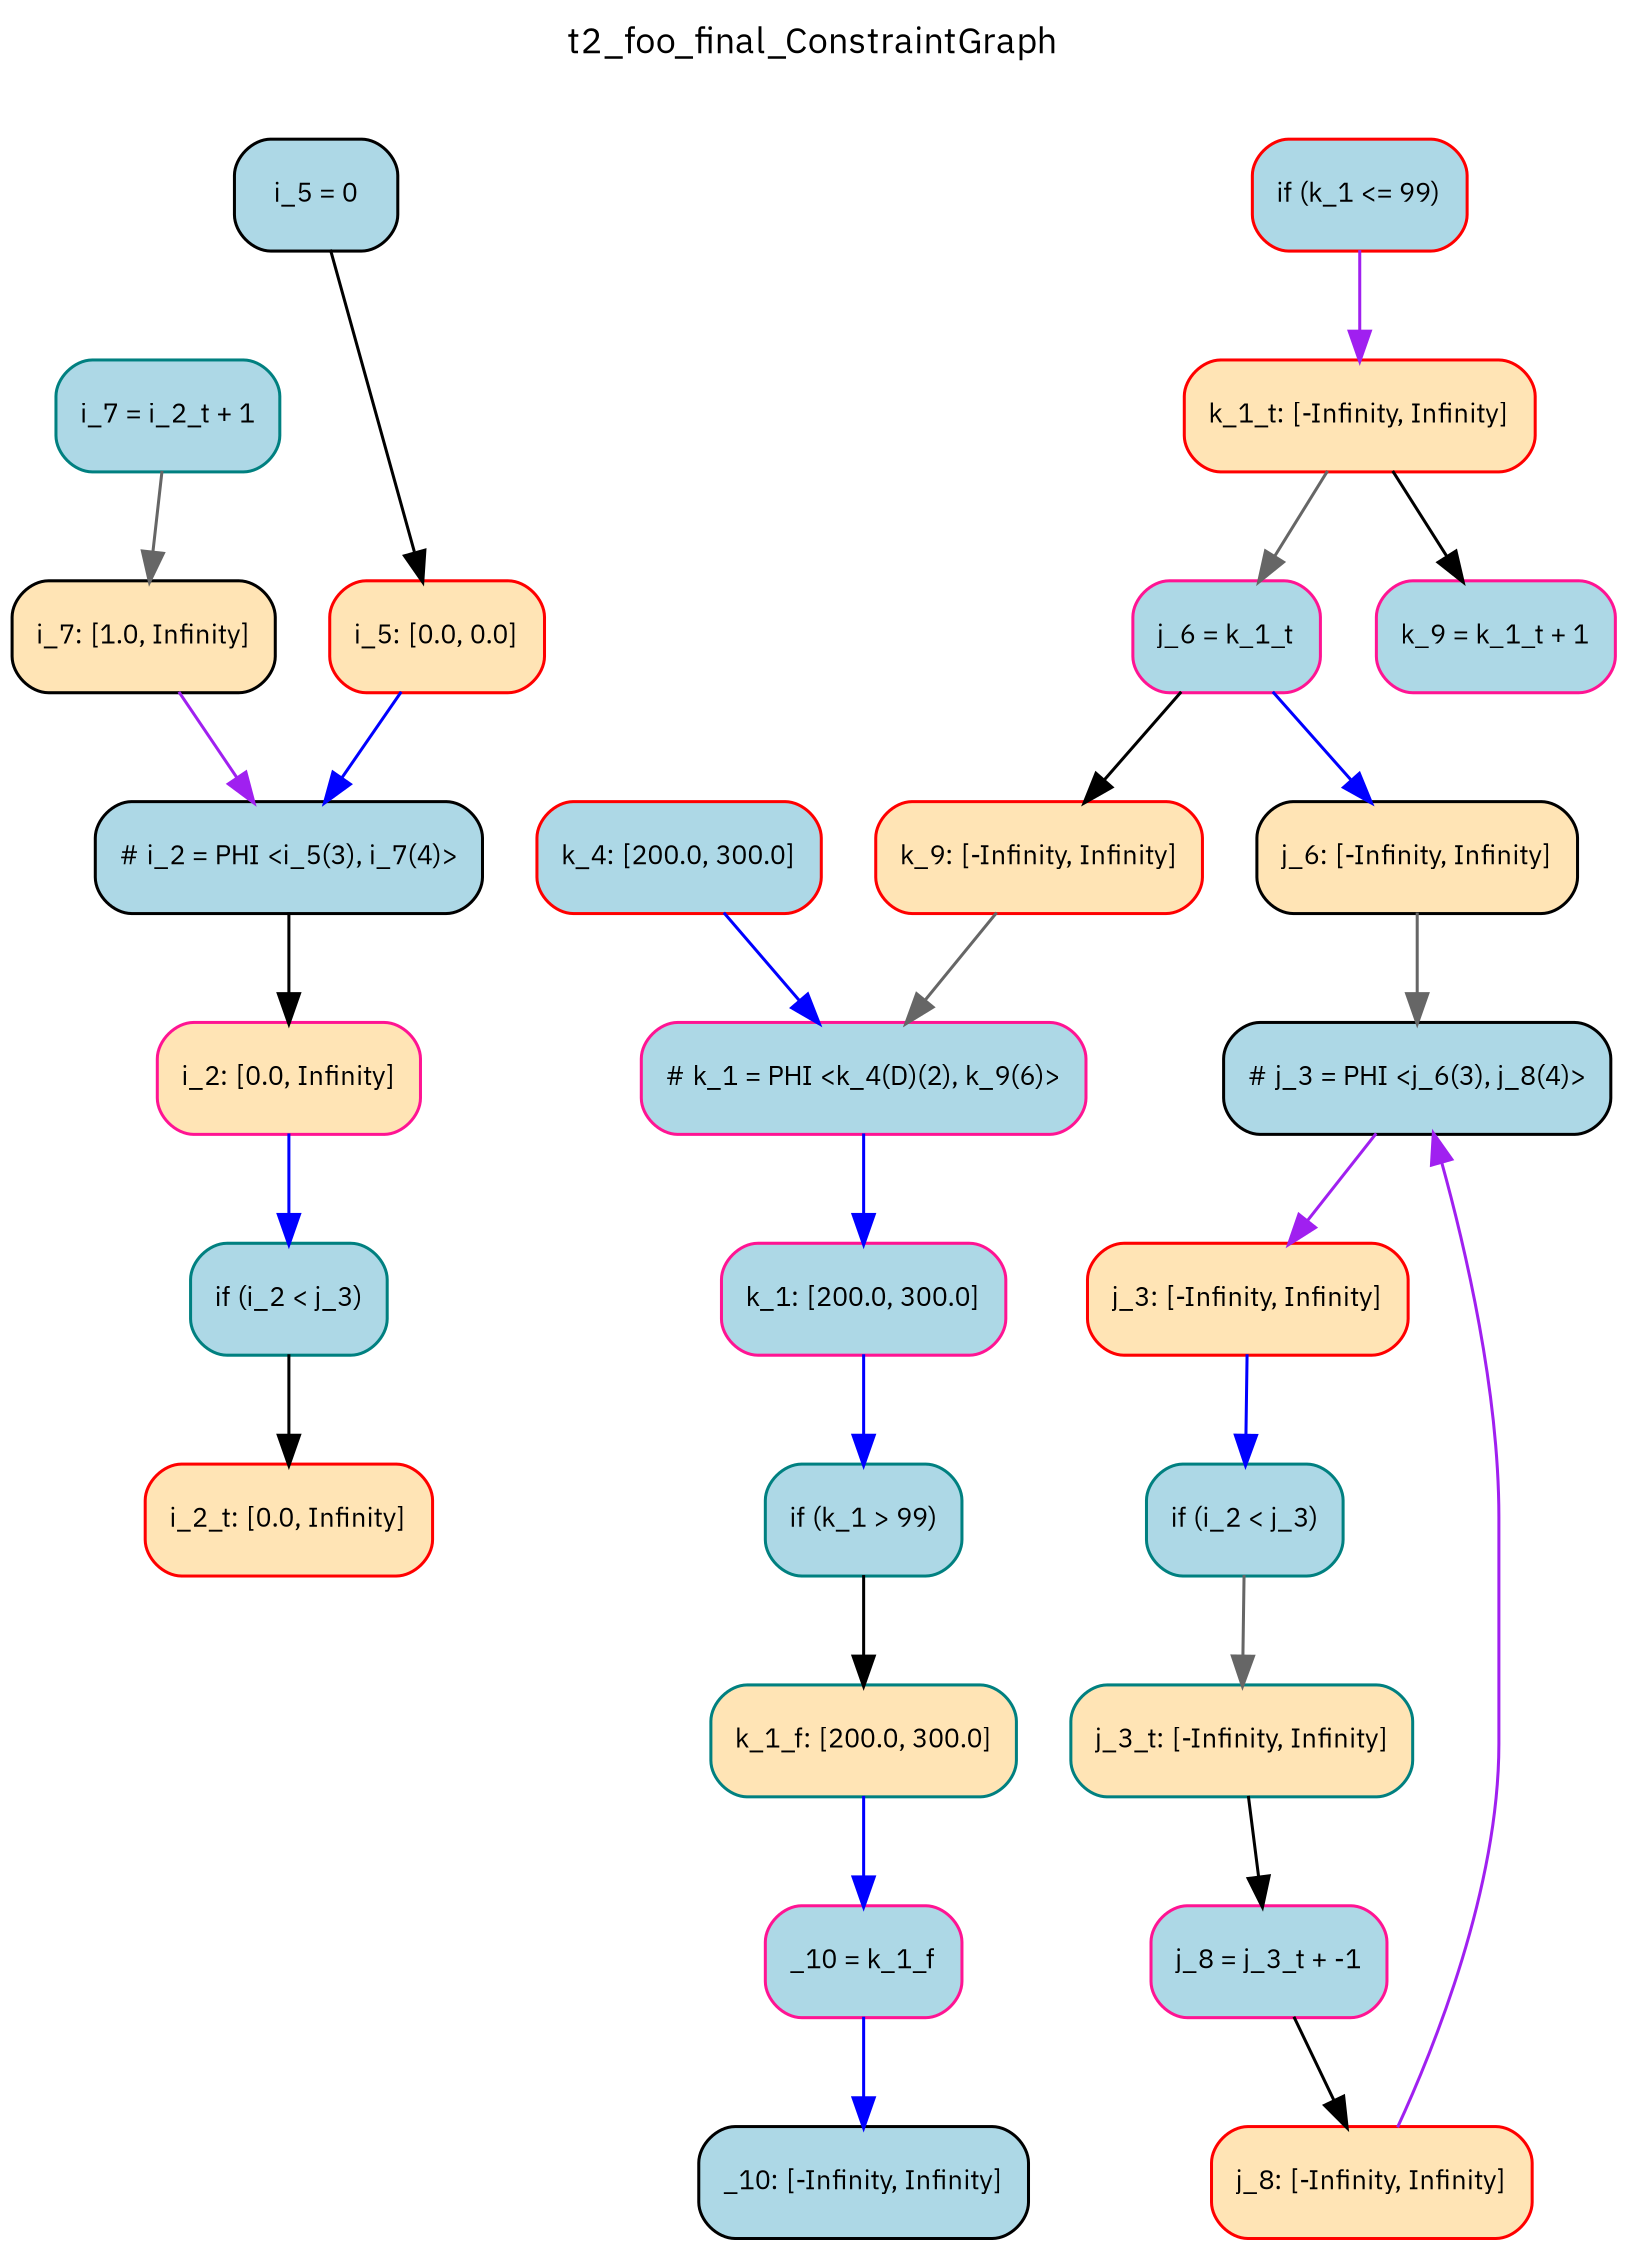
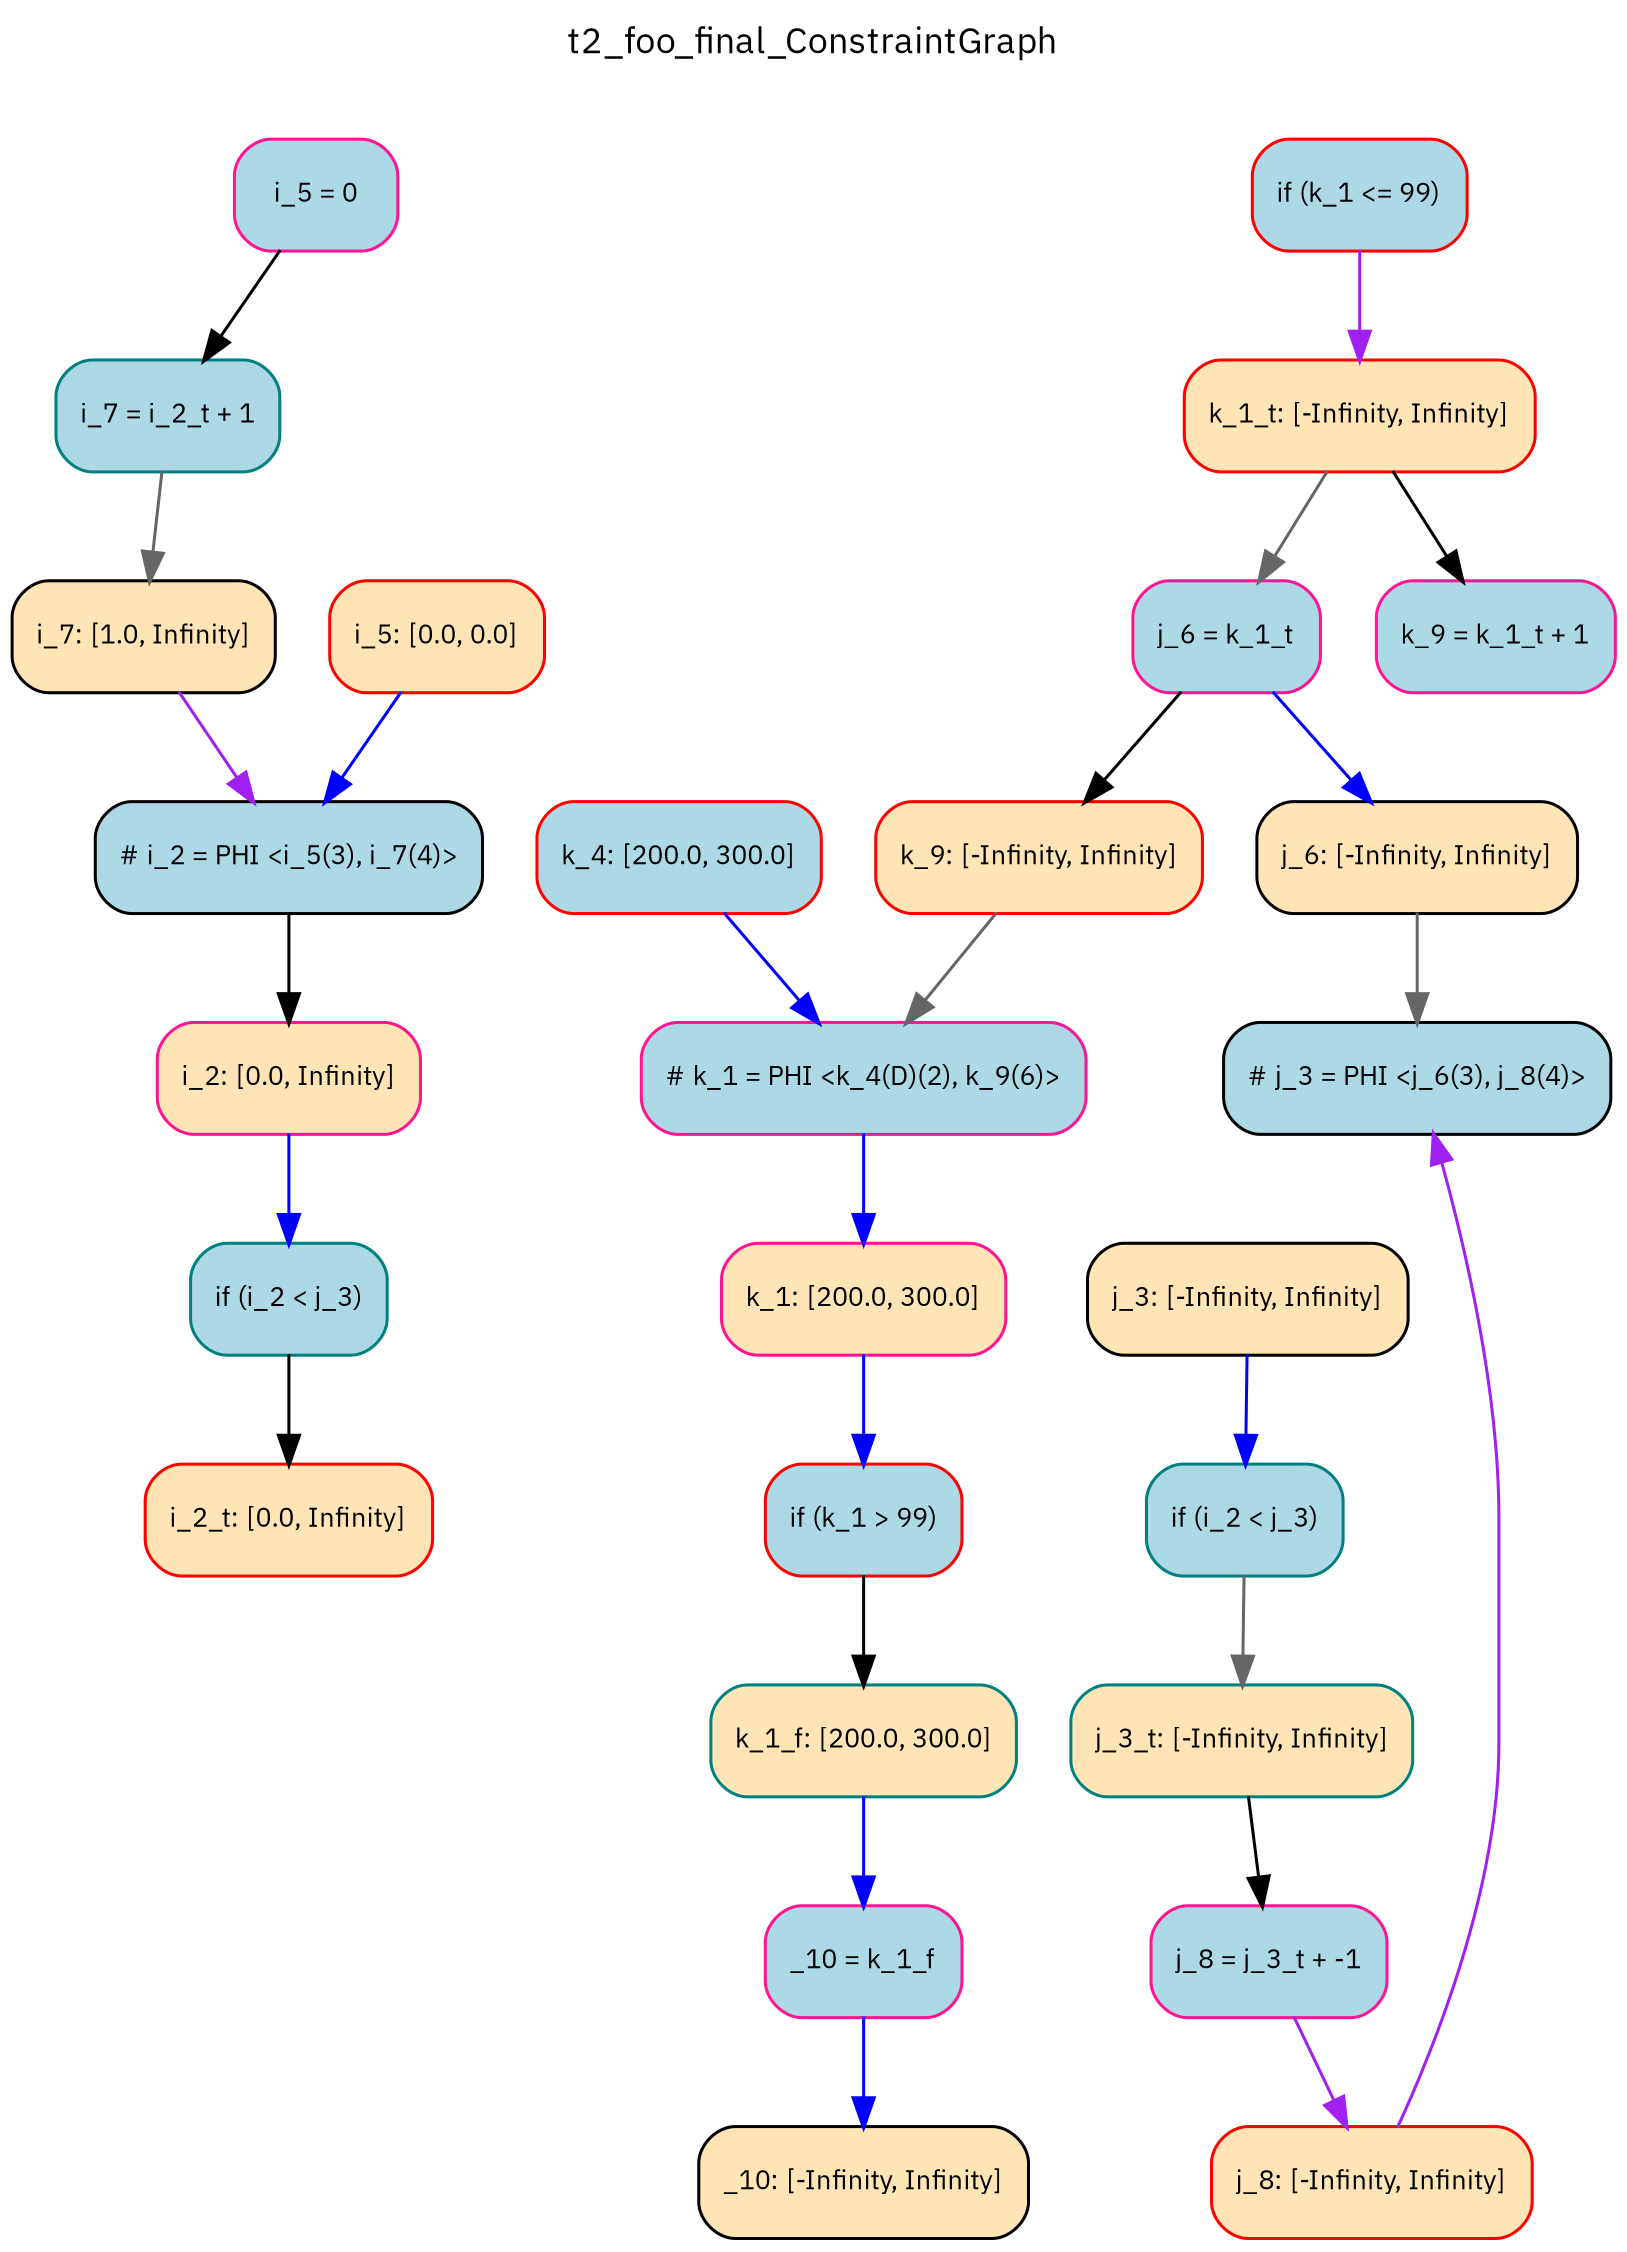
(316, 195) -> (316, 195)
(372, 401) -> (250, 293)
(1342, 1177) -> none
(864, 1299) -> (864, 1299)
(1248, 1299) -> (1248, 1299)
(864, 1520) -> (864, 1520)
(1314, 2059) -> (1314, 2059)
(864, 2183) -> (864, 2183)
